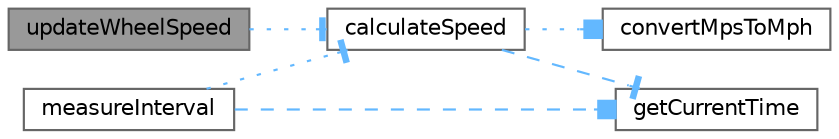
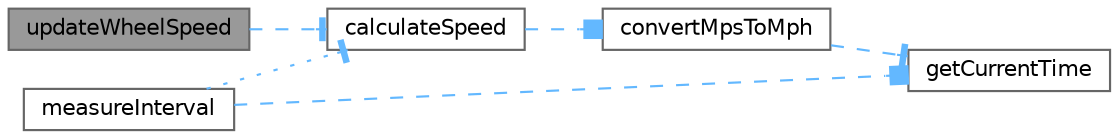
(282, 29) -> (282, 29)
(552, 29) -> (552, 29)
(565, 68) -> (864, 50)
